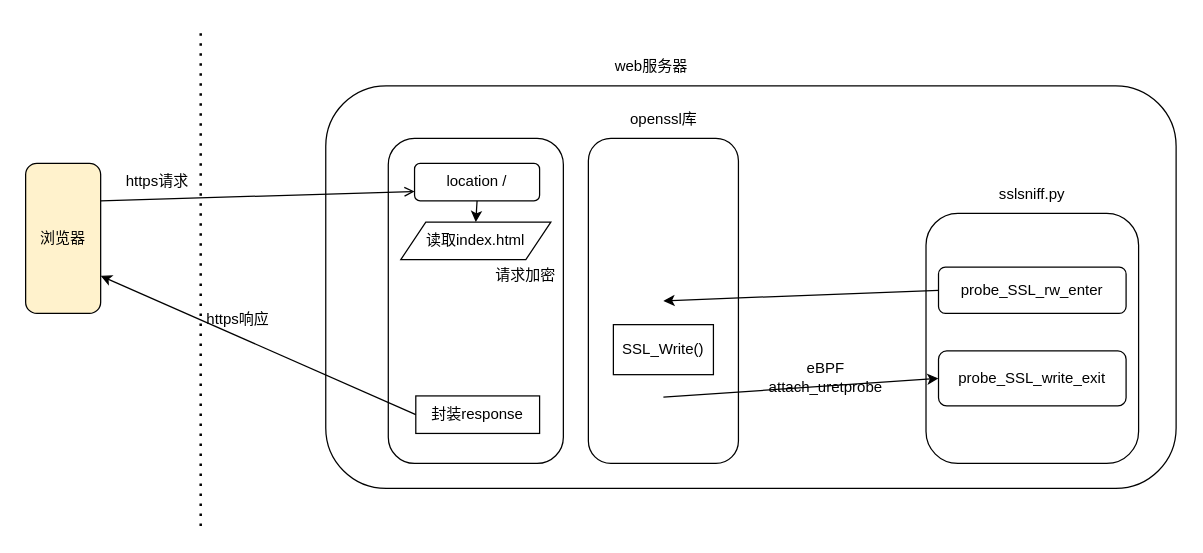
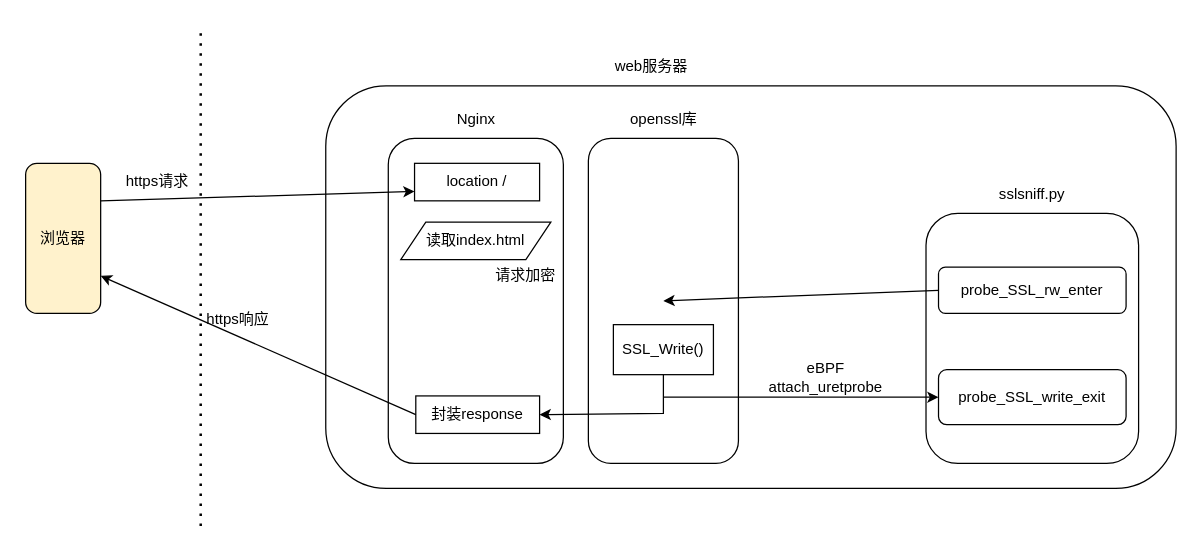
none -> (476, 119)
(477, 182) -> (477, 182)
(407, 191) -> (404, 192)
(477, 207) -> none
(1032, 378) -> (1032, 397)
none -> (625, 414)
